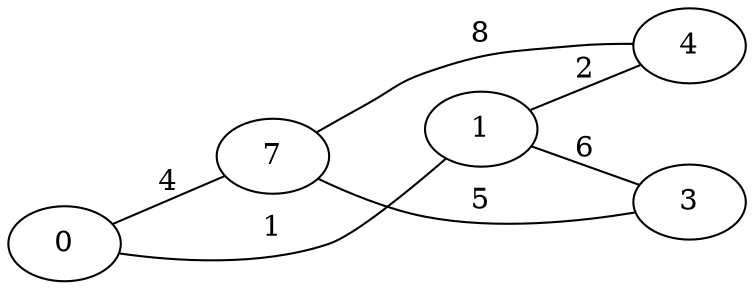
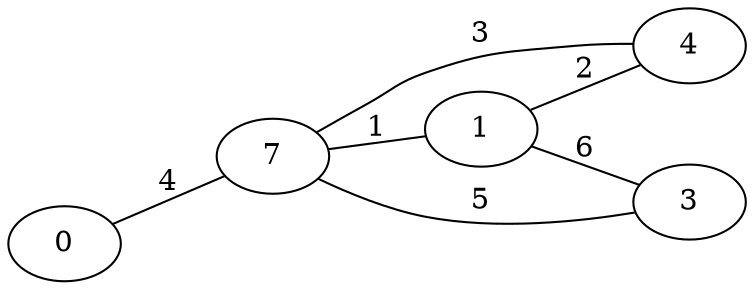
(481, 34) -> (481, 34)
(297, 252) -> (377, 143)
